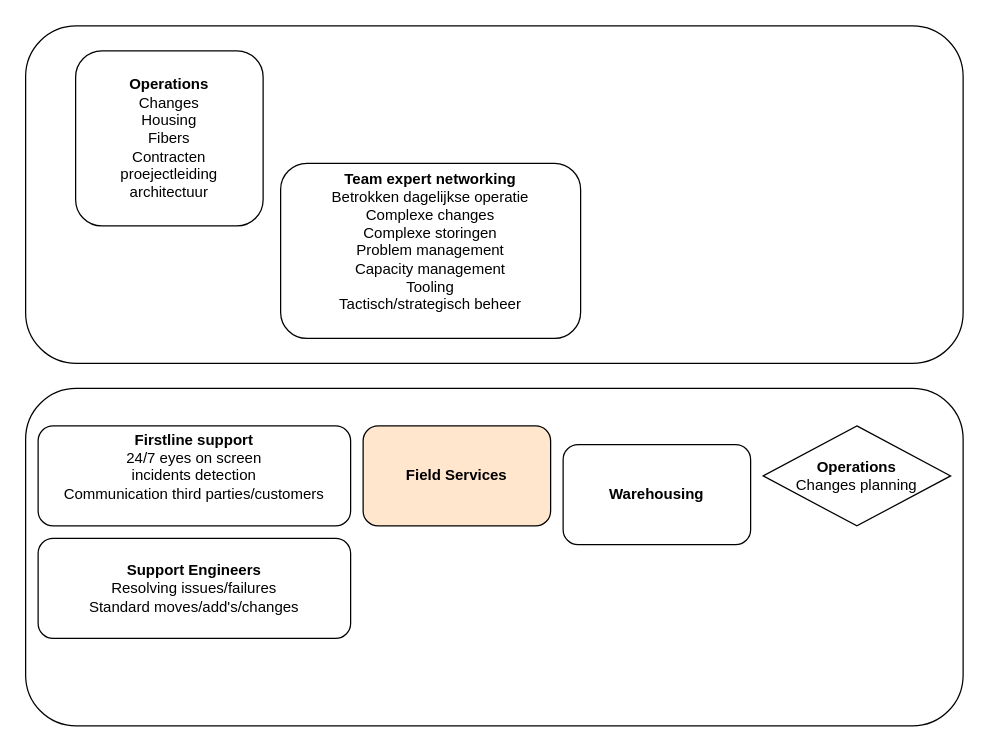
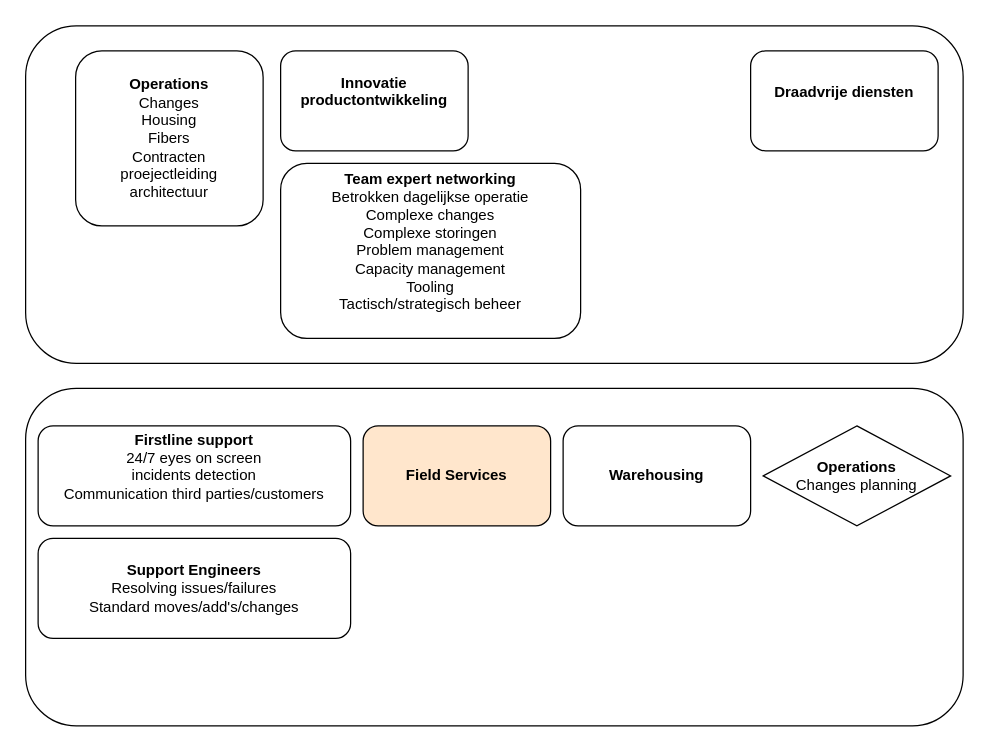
none -> (374, 101)
none -> (844, 101)
(657, 494) -> (657, 476)
